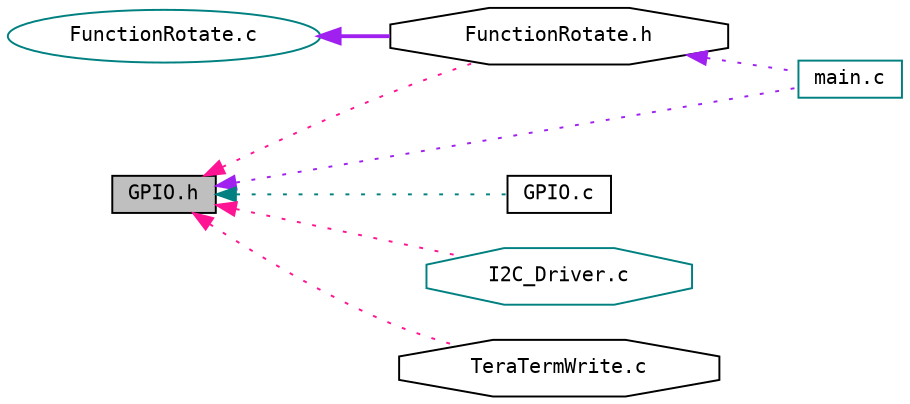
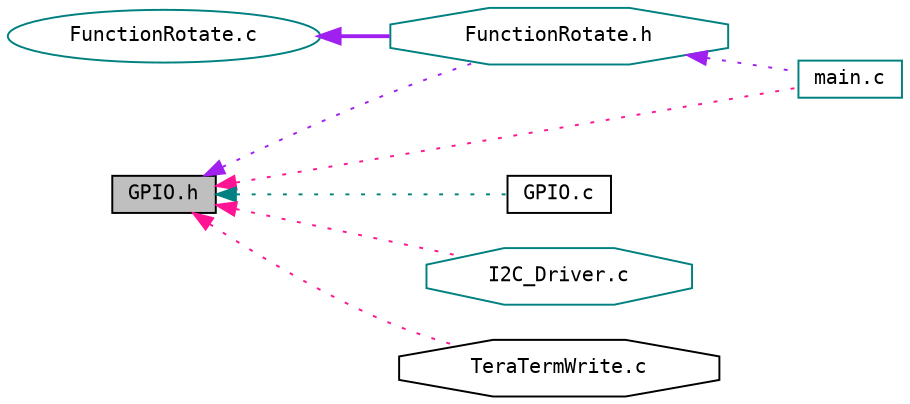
(559, 36) -> (559, 36)
(347, 111) -> (347, 111)
(517, 135) -> (517, 135)
